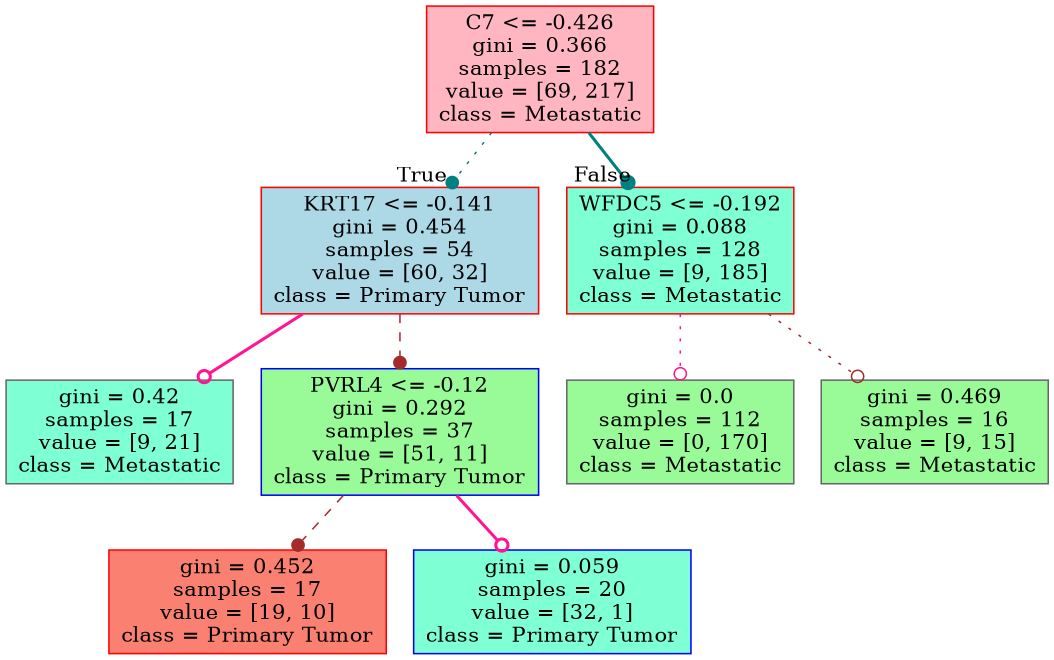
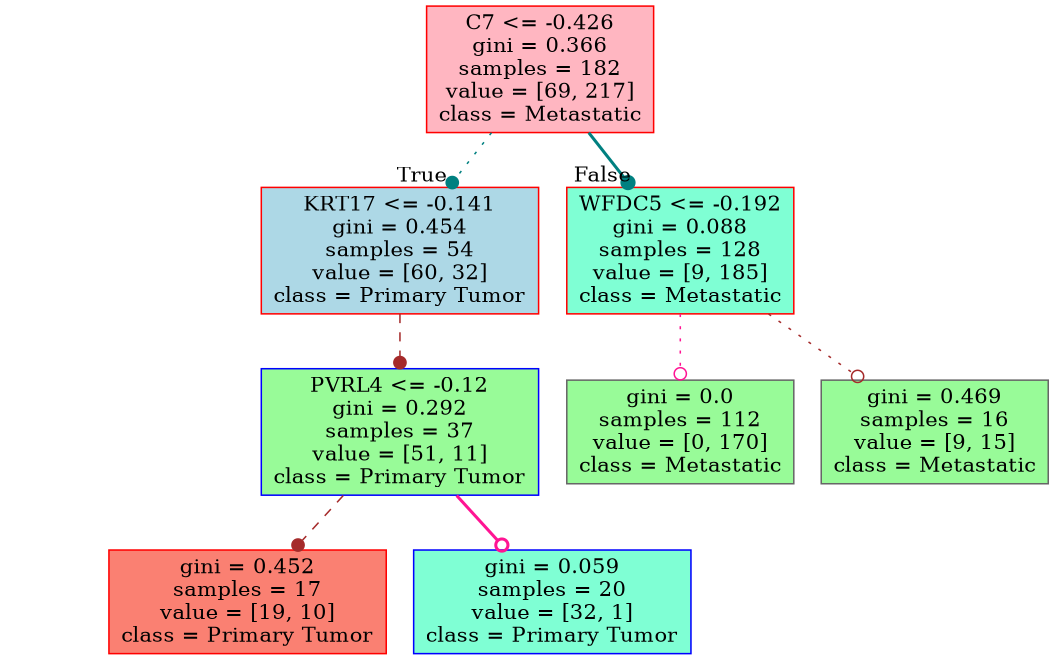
(120, 432) -> none
